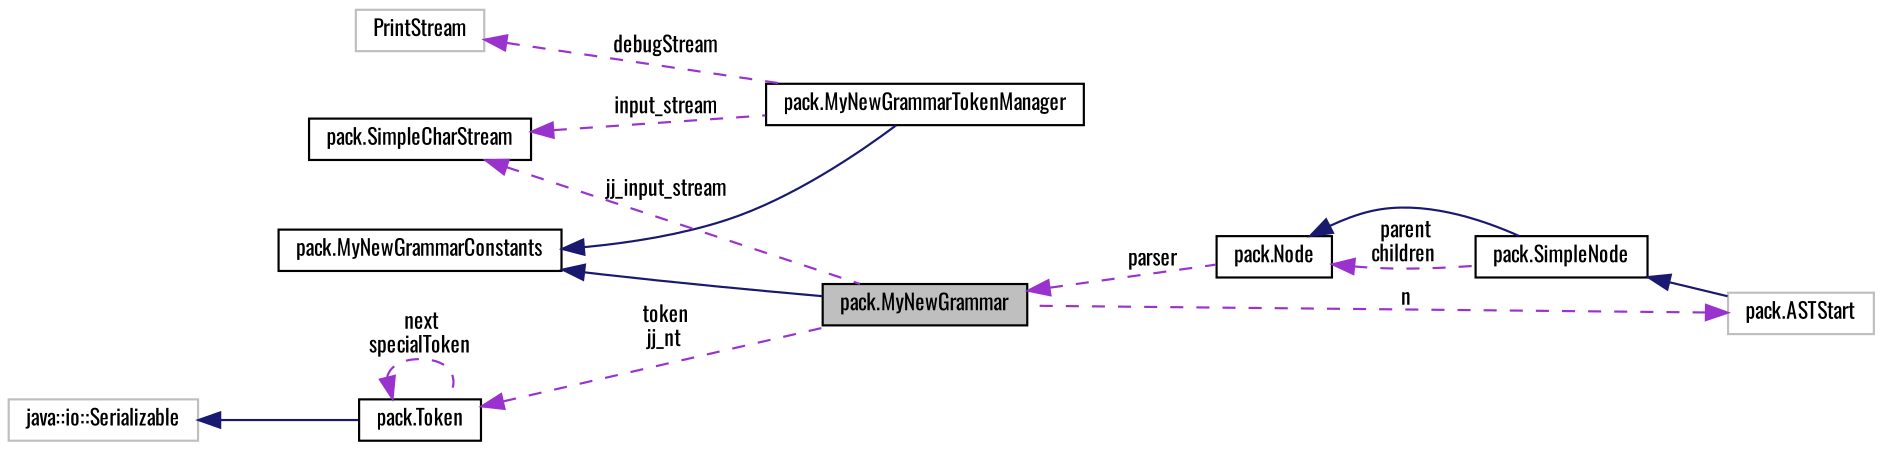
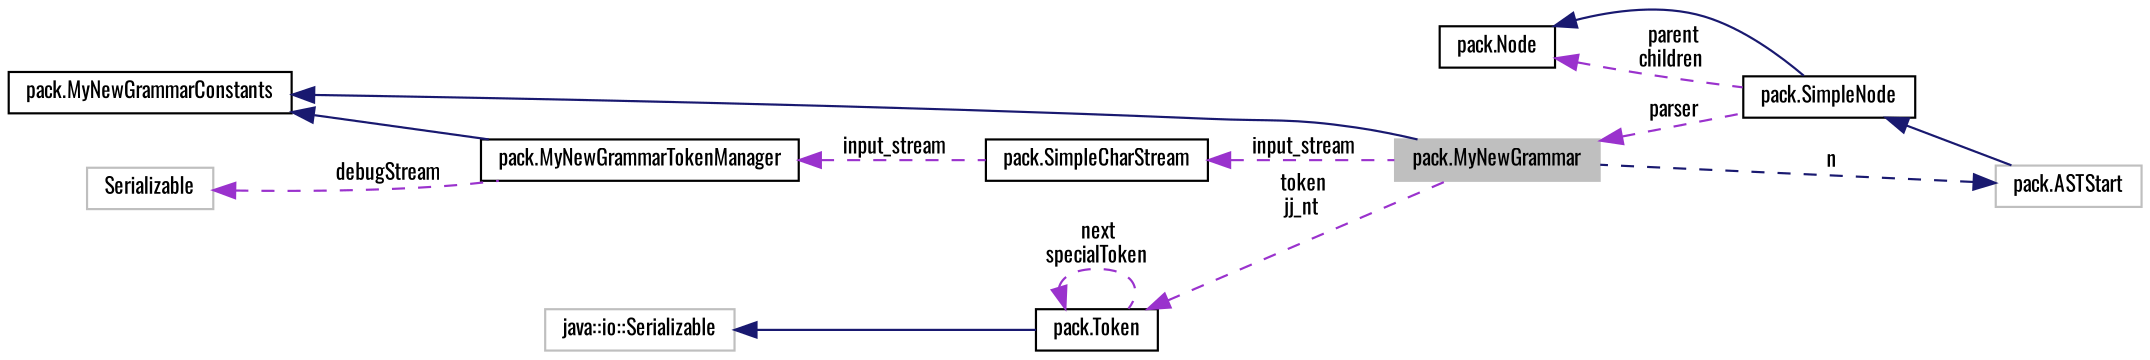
(420, 30) -> (150, 188)
(660, 123) -> (903, 160)
(664, 190) -> (1301, 148)
(1133, 276) -> (1682, 125)
(925, 305) -> (1497, 160)
(1367, 309) -> (1787, 173)
